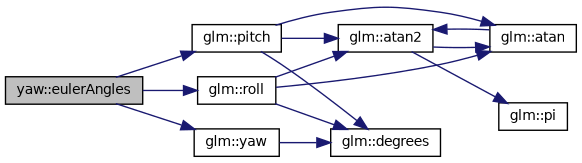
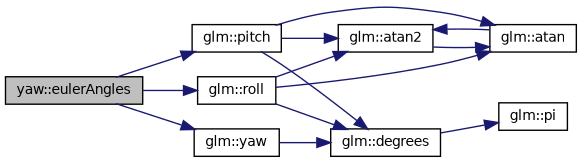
(453, 74) -> (463, 129)
